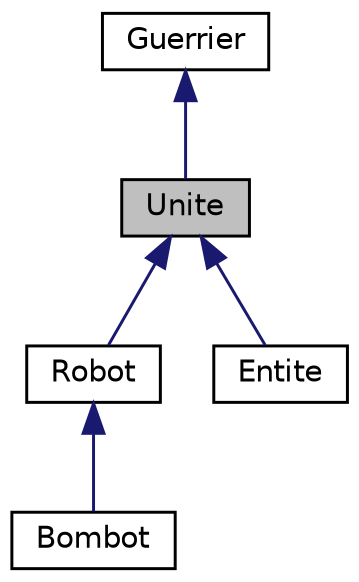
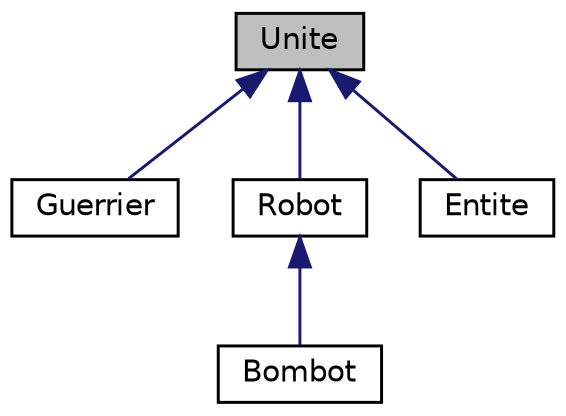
(186, 140) -> (186, 134)
